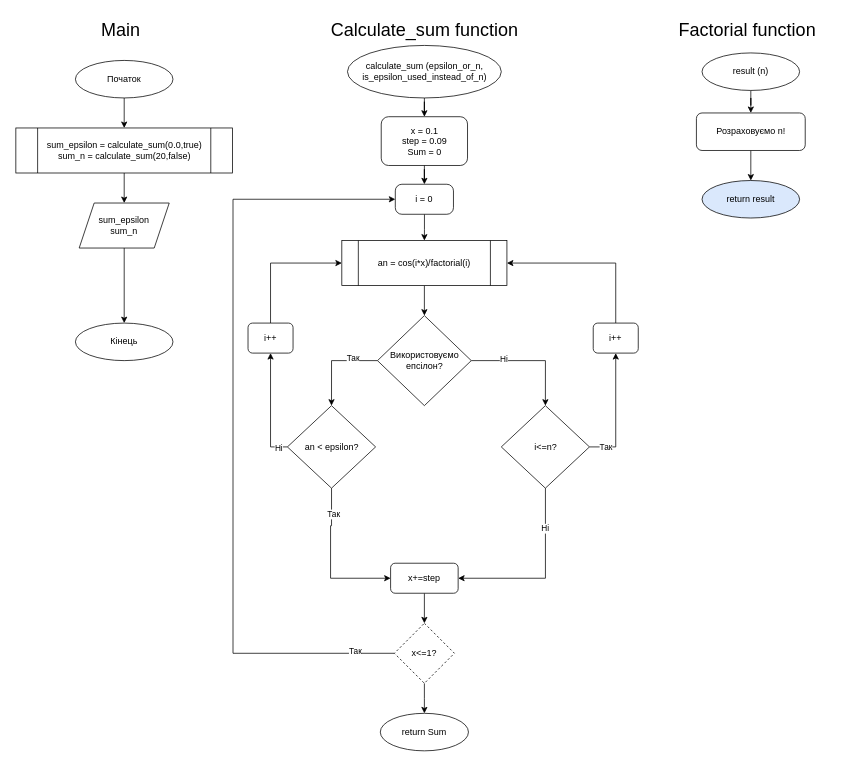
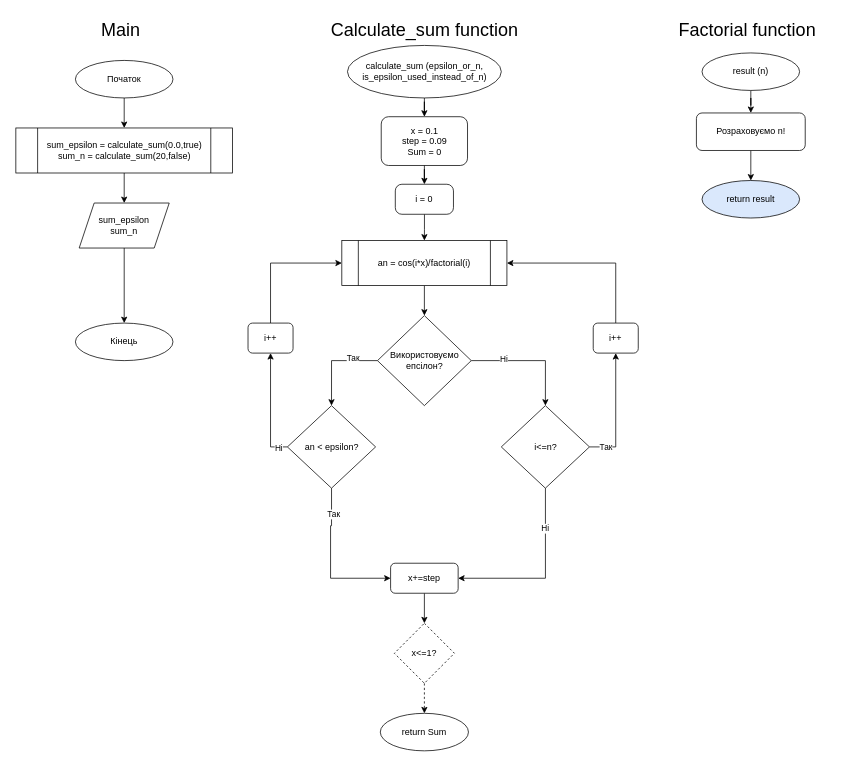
(313, 653) -> none
(424, 695) -> (424, 695)
